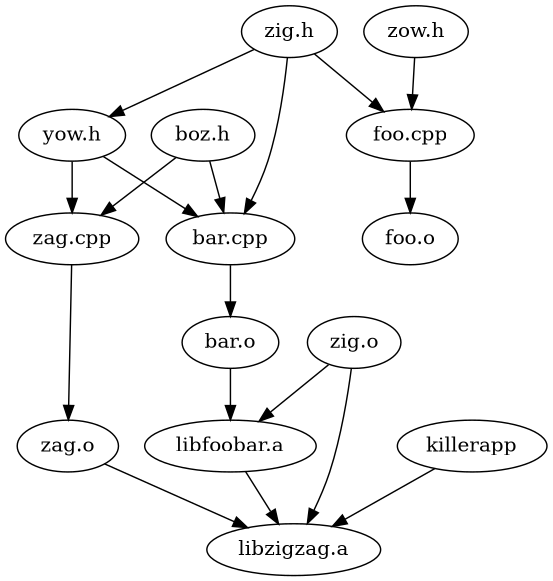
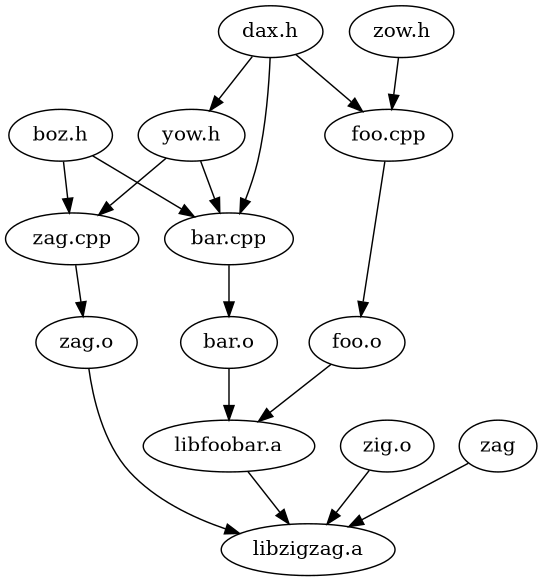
(289, 32) -> (271, 32)
(299, 388) -> (300, 388)
(472, 446) -> (498, 446)
